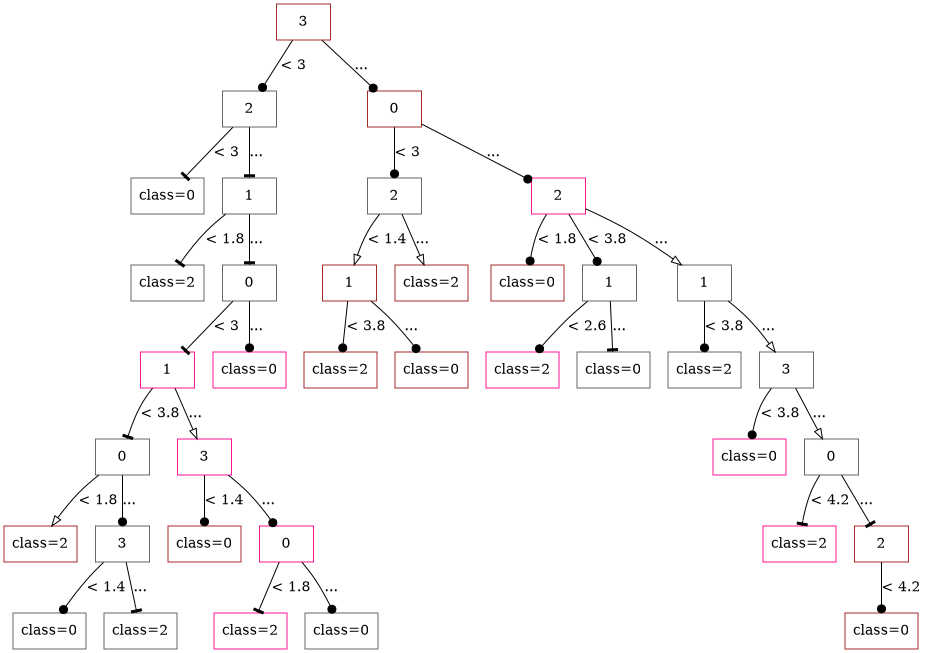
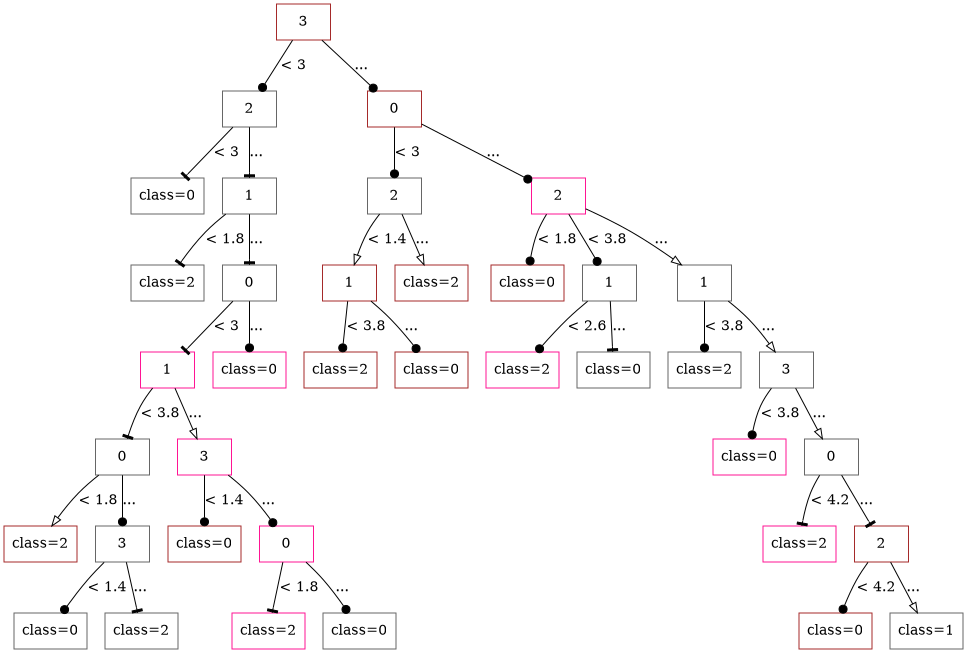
none -> (926, 631)
